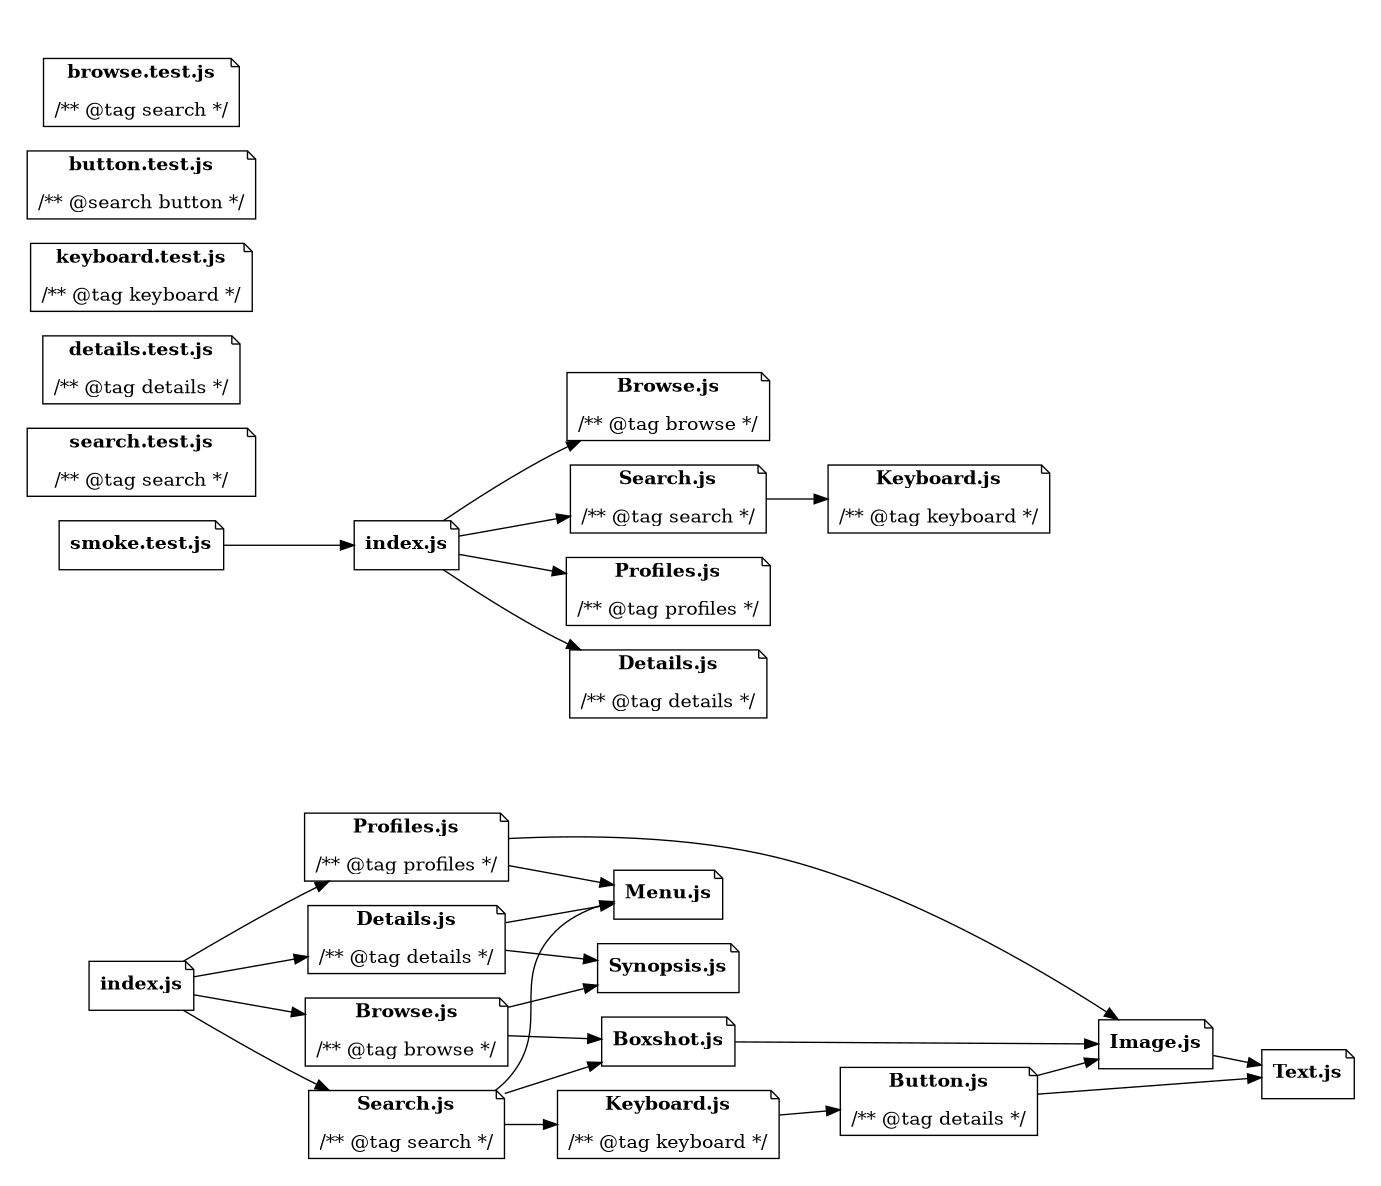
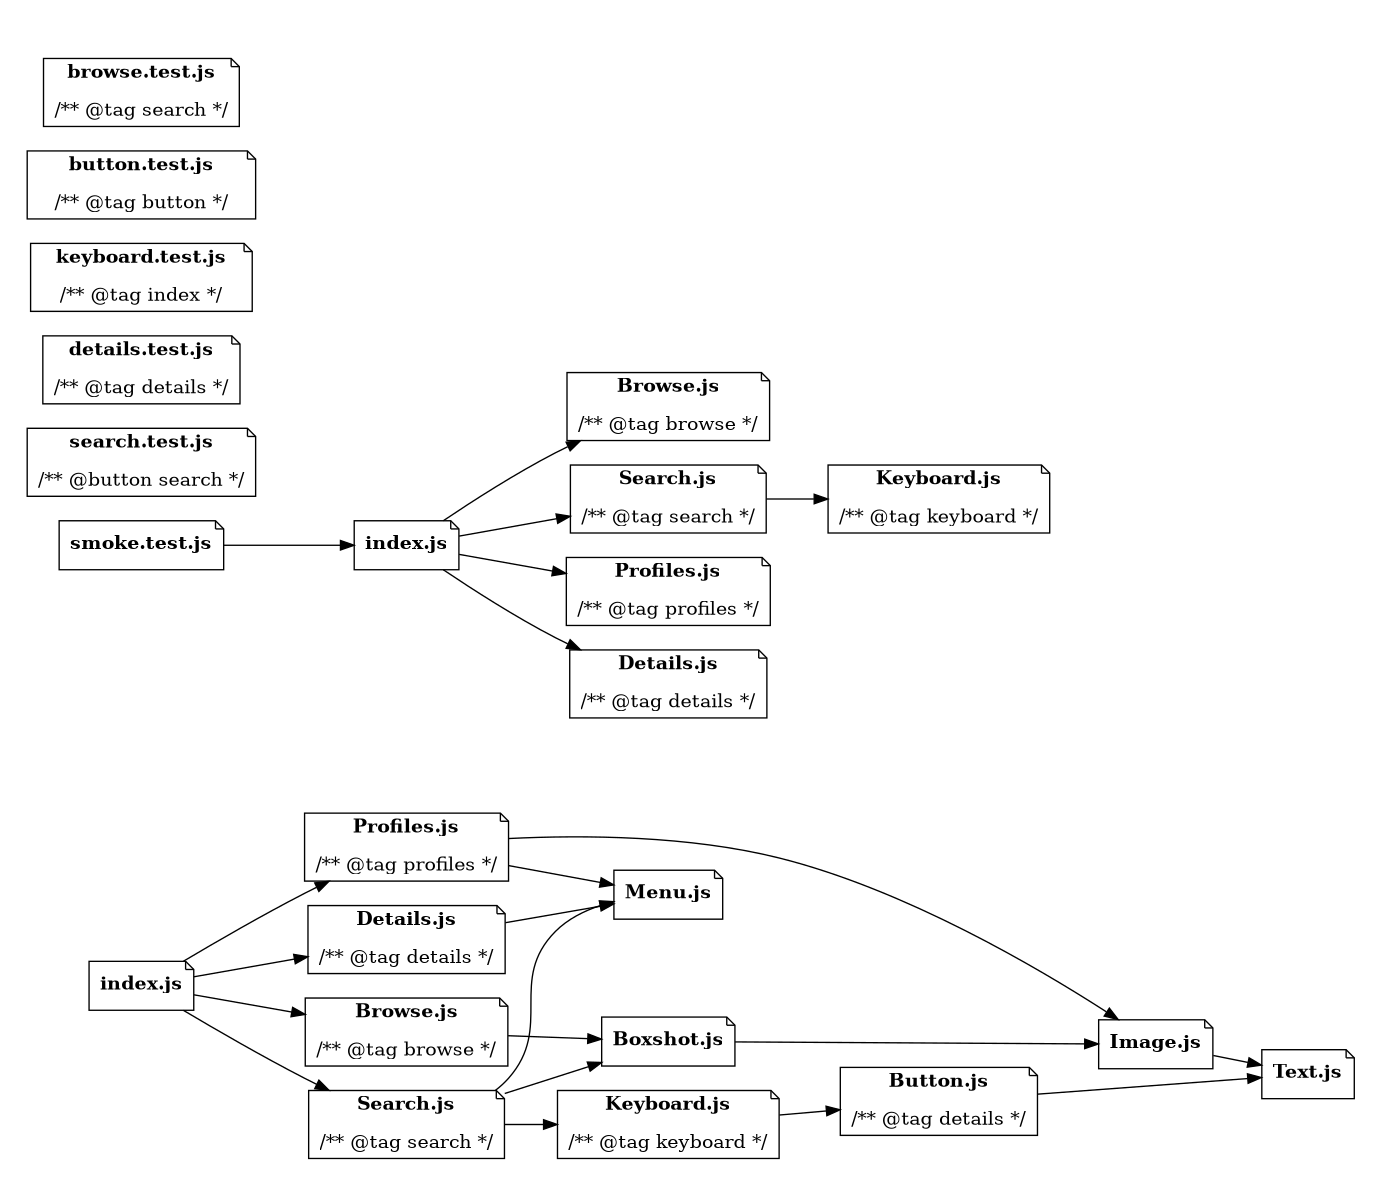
(141, 203) -> (141, 203)
(141, 295) -> (141, 295)
(141, 480) -> (141, 480)
(668, 968) -> none
(1061, 1069) -> none
